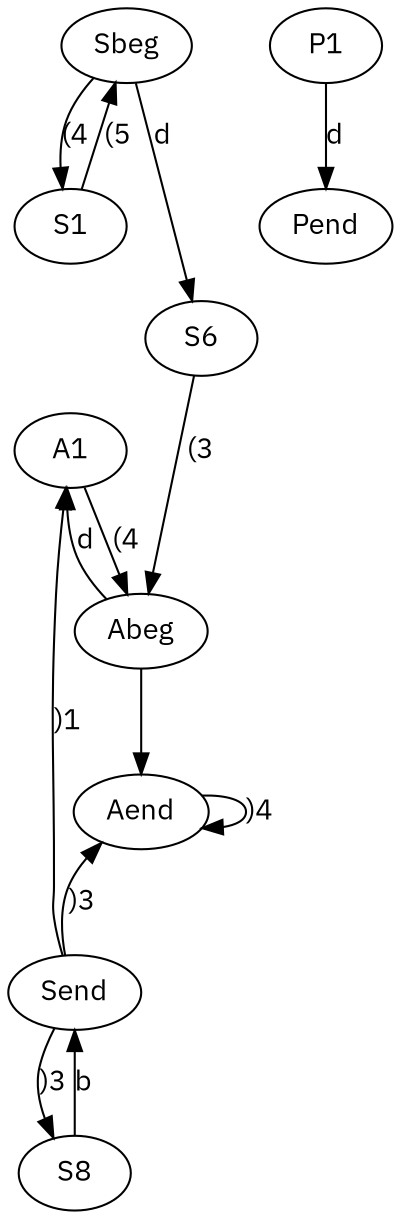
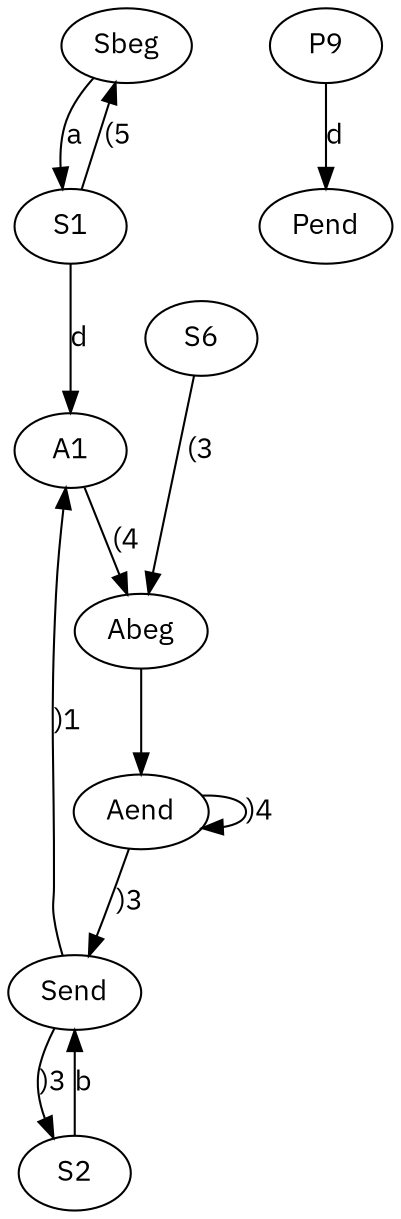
(326, 46) -> (326, 46)
(75, 136) -> (75, 136)
(161, 182) -> none
(78, 558) -> (71, 328)
(67, 891) -> (113, 893)
(75, 1173) -> (75, 1173)
